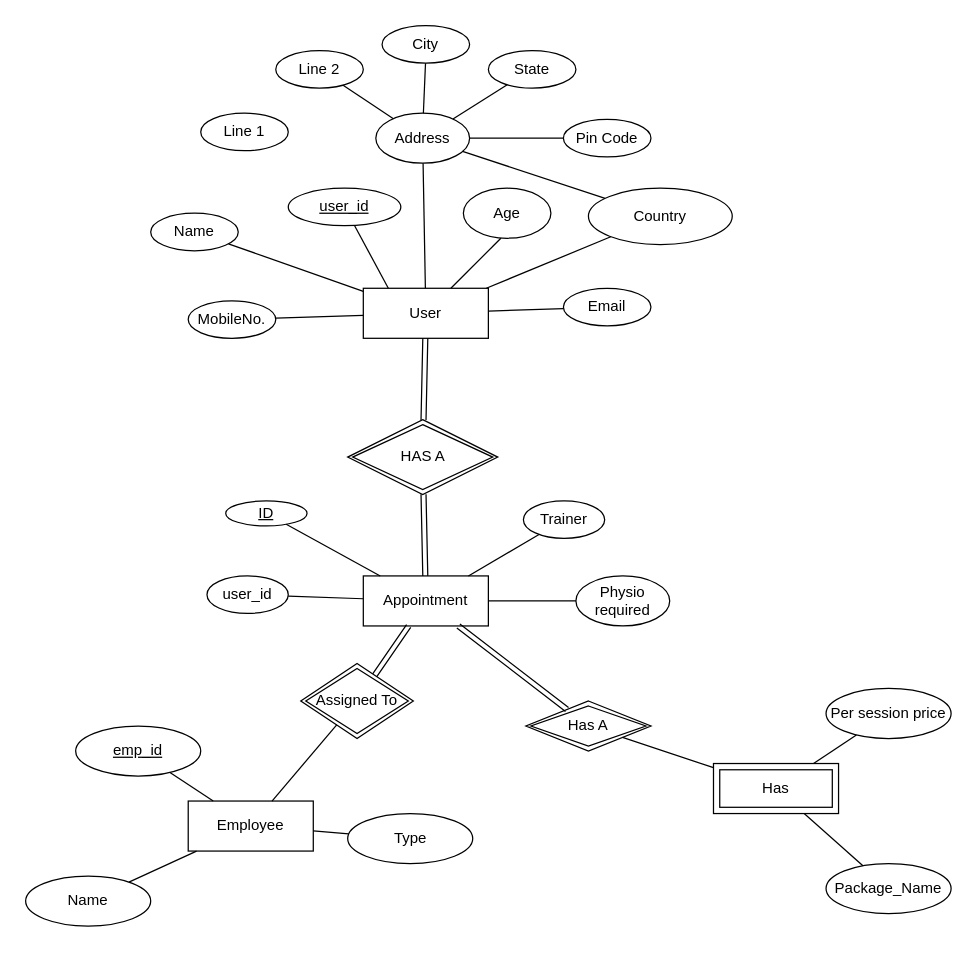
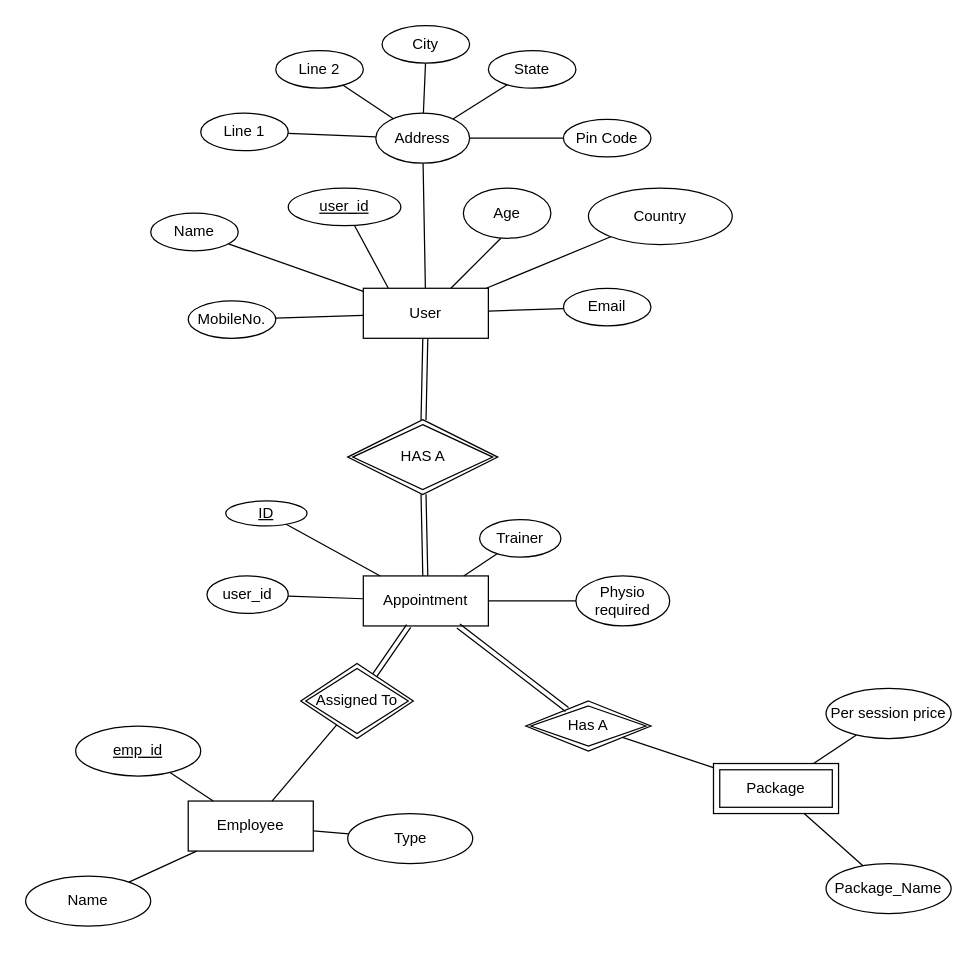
(534, 175) -> (332, 135)
(564, 519) -> (520, 538)
(776, 788) -> (776, 788)
